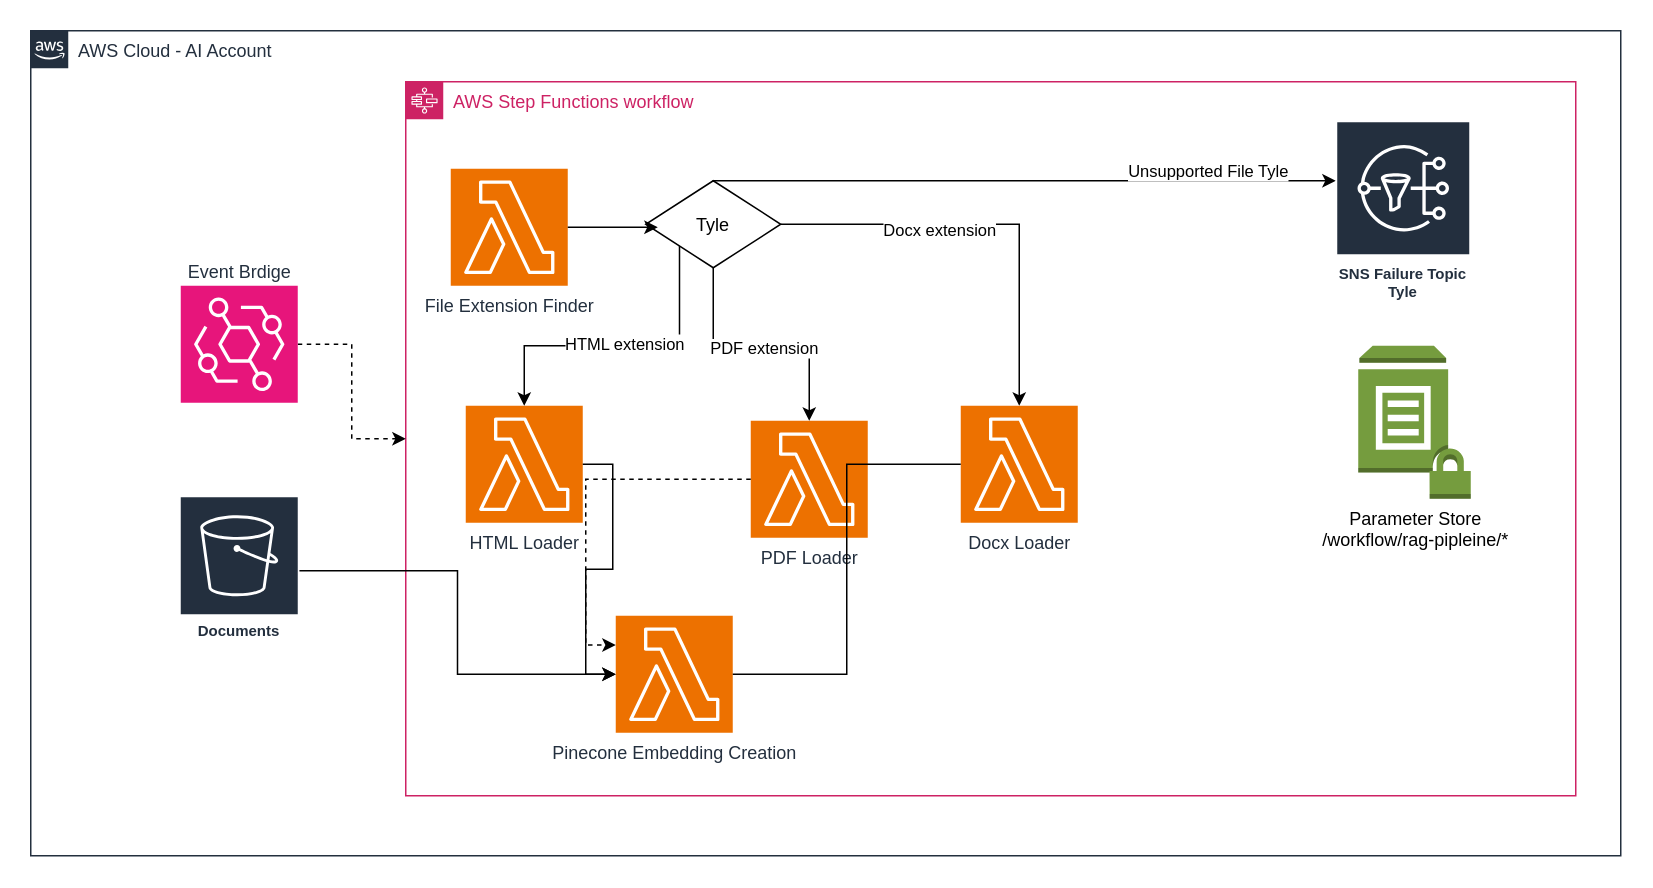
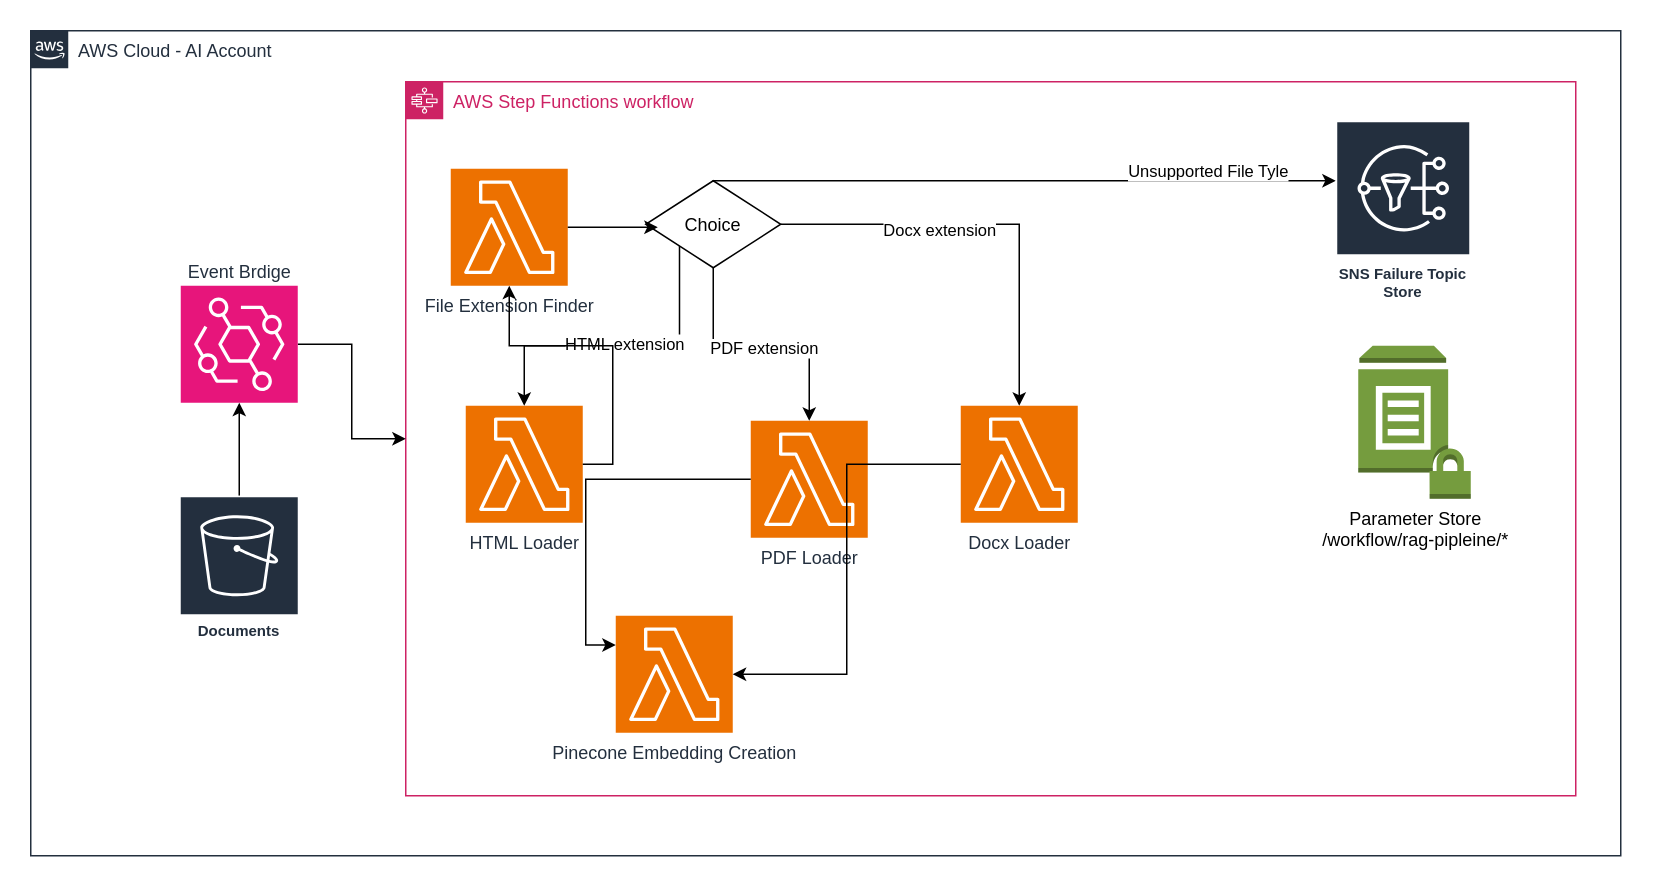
(713, 225) -> (713, 225)
(1403, 283) -> (1403, 283)
(352, 385) -> (352, 385)
(624, 479) -> (624, 479)
(613, 527) -> (613, 407)
(458, 606) -> (239, 455)
(739, 674) -> (744, 674)
